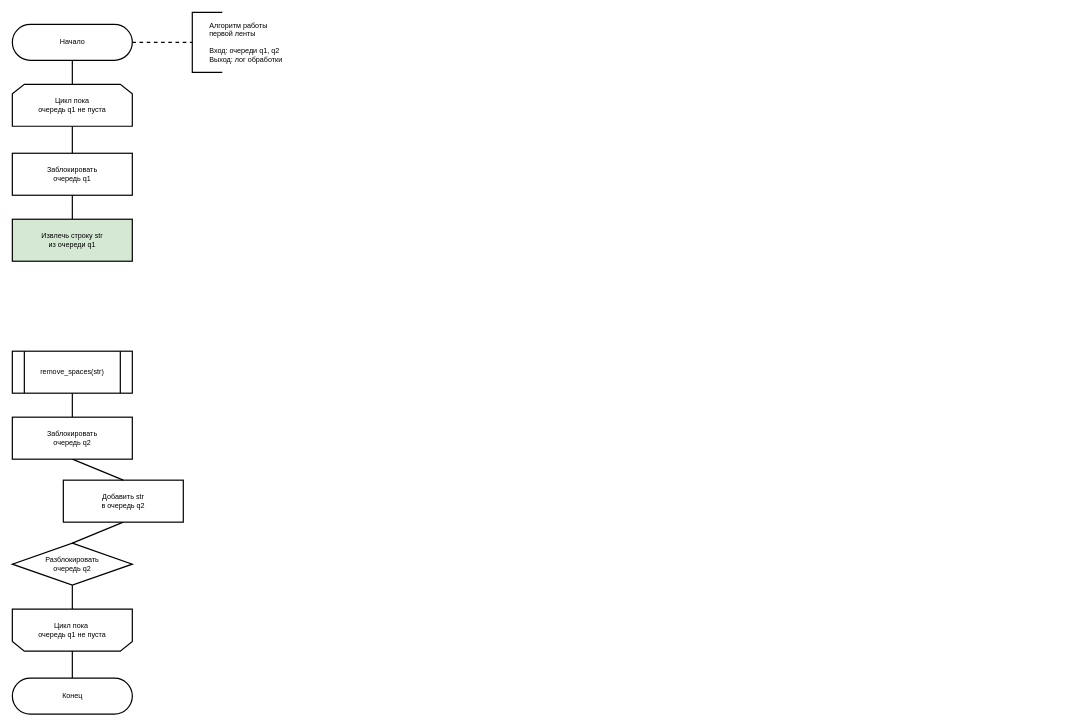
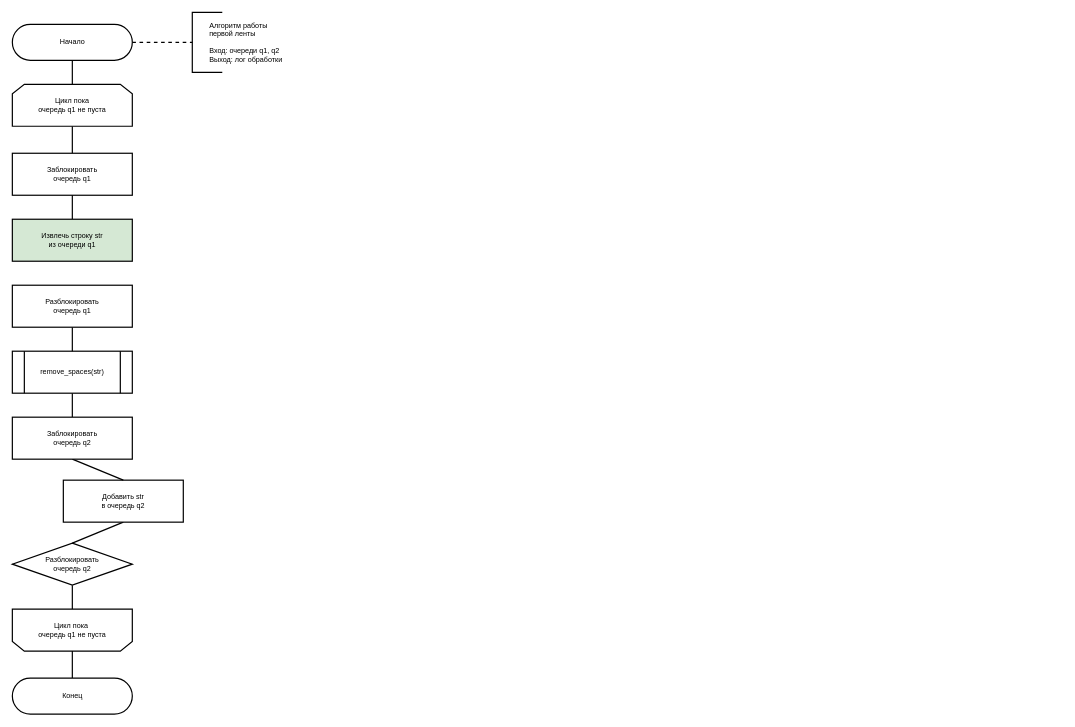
none -> (72, 306)
none -> (72, 339)
